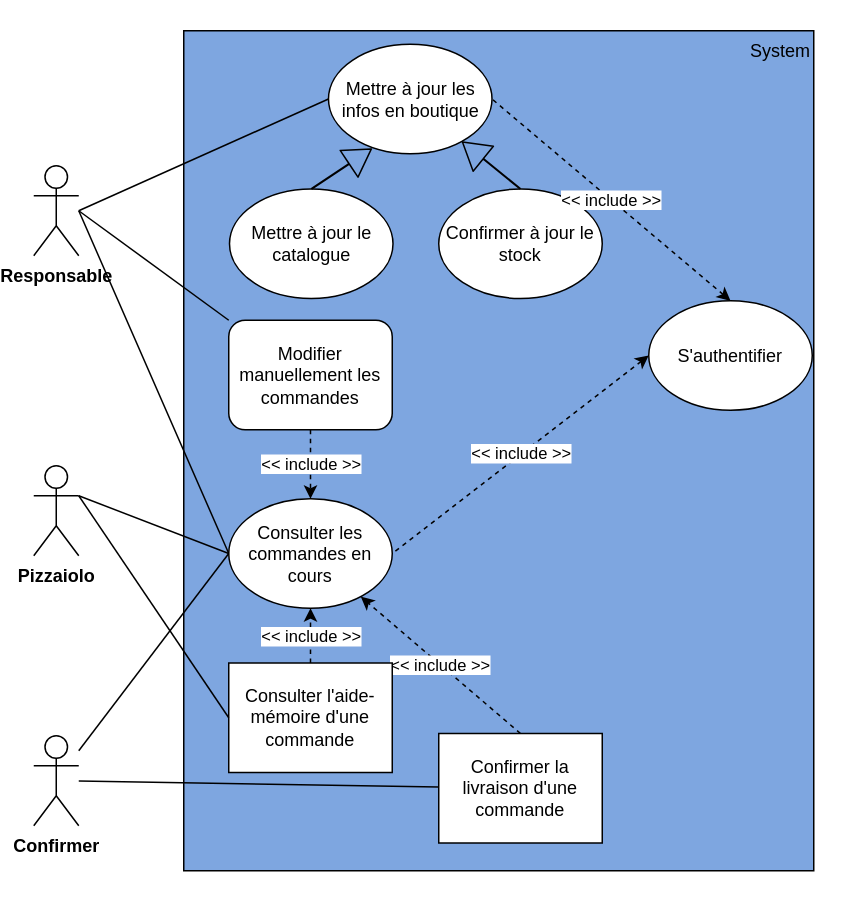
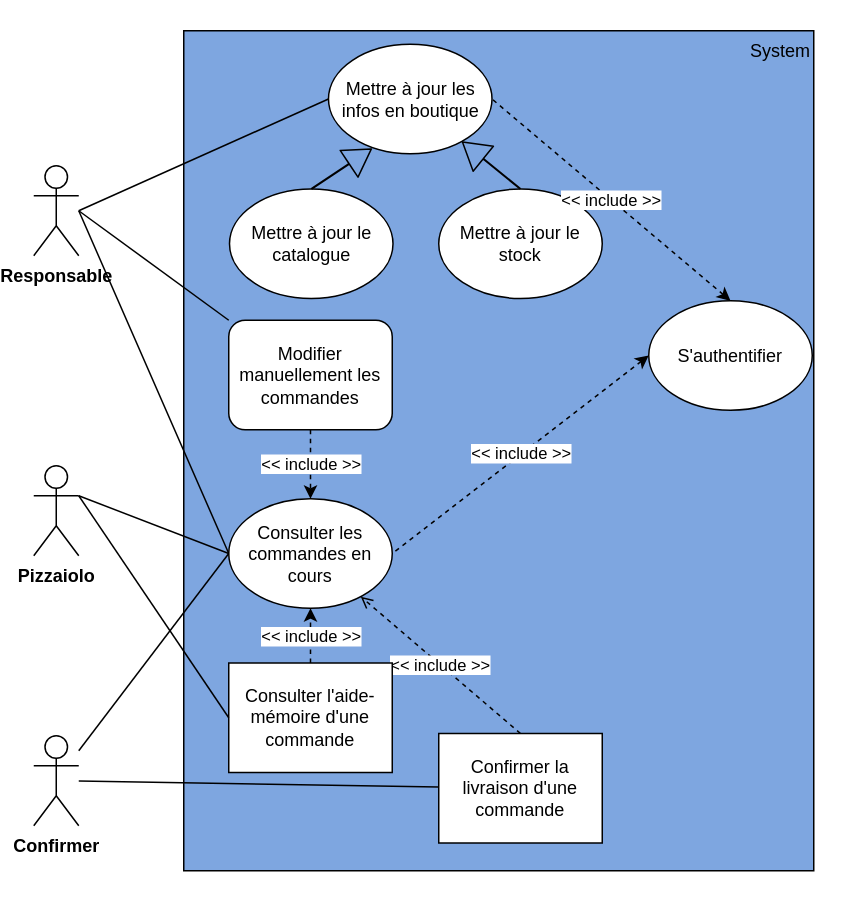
(521, 244) -> (521, 244)
(369, 604) -> (366, 601)
